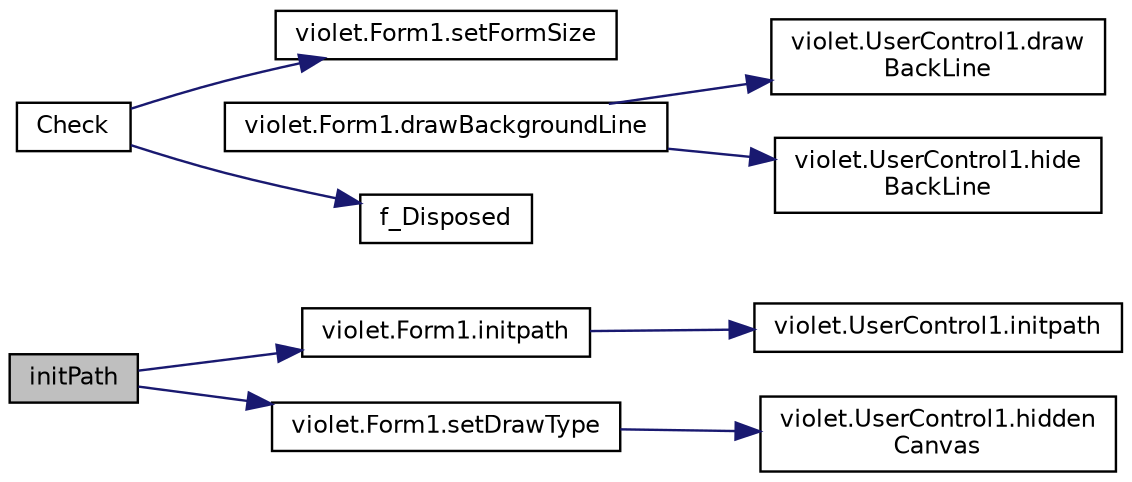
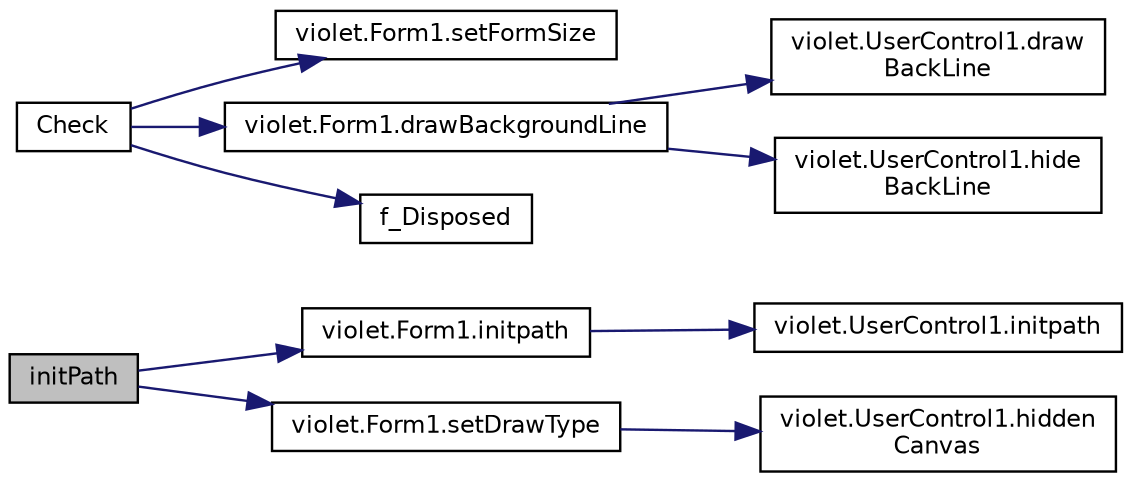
none -> (165, 127)
